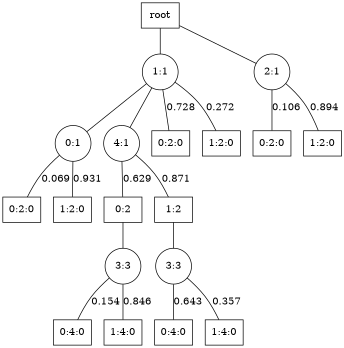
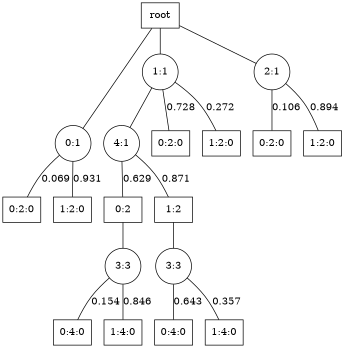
(117, 108) -> (117, 78)
